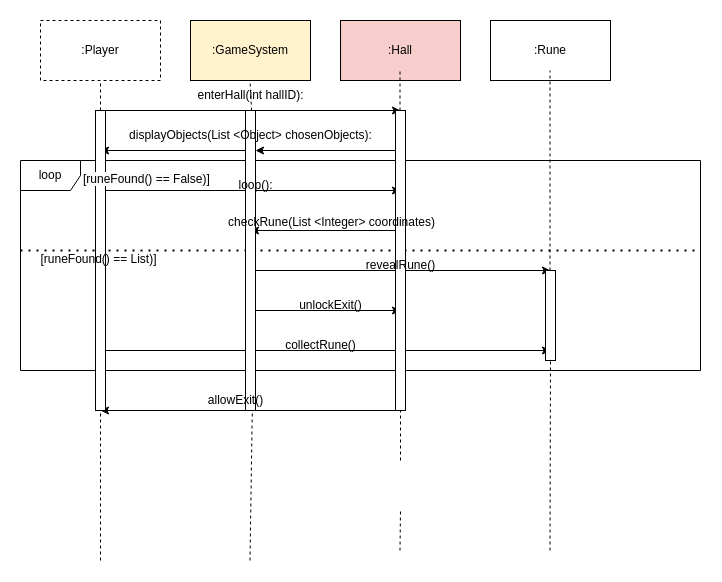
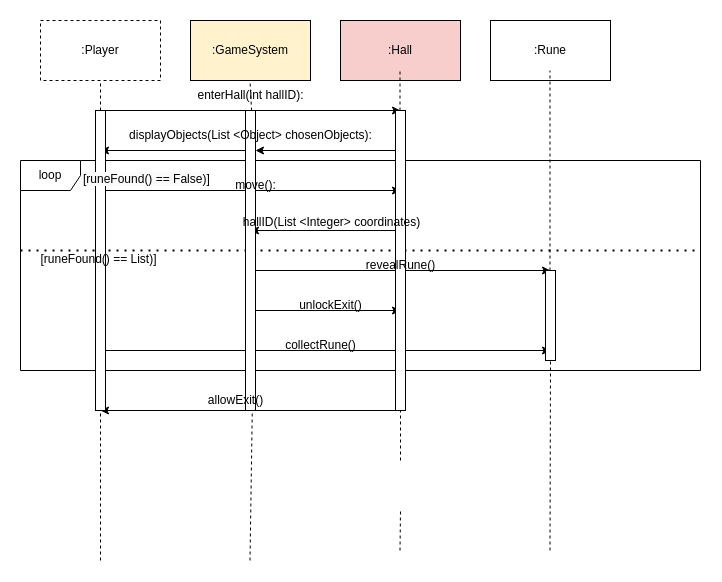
(256, 186) -> (256, 186)
(332, 223) -> (332, 223)
